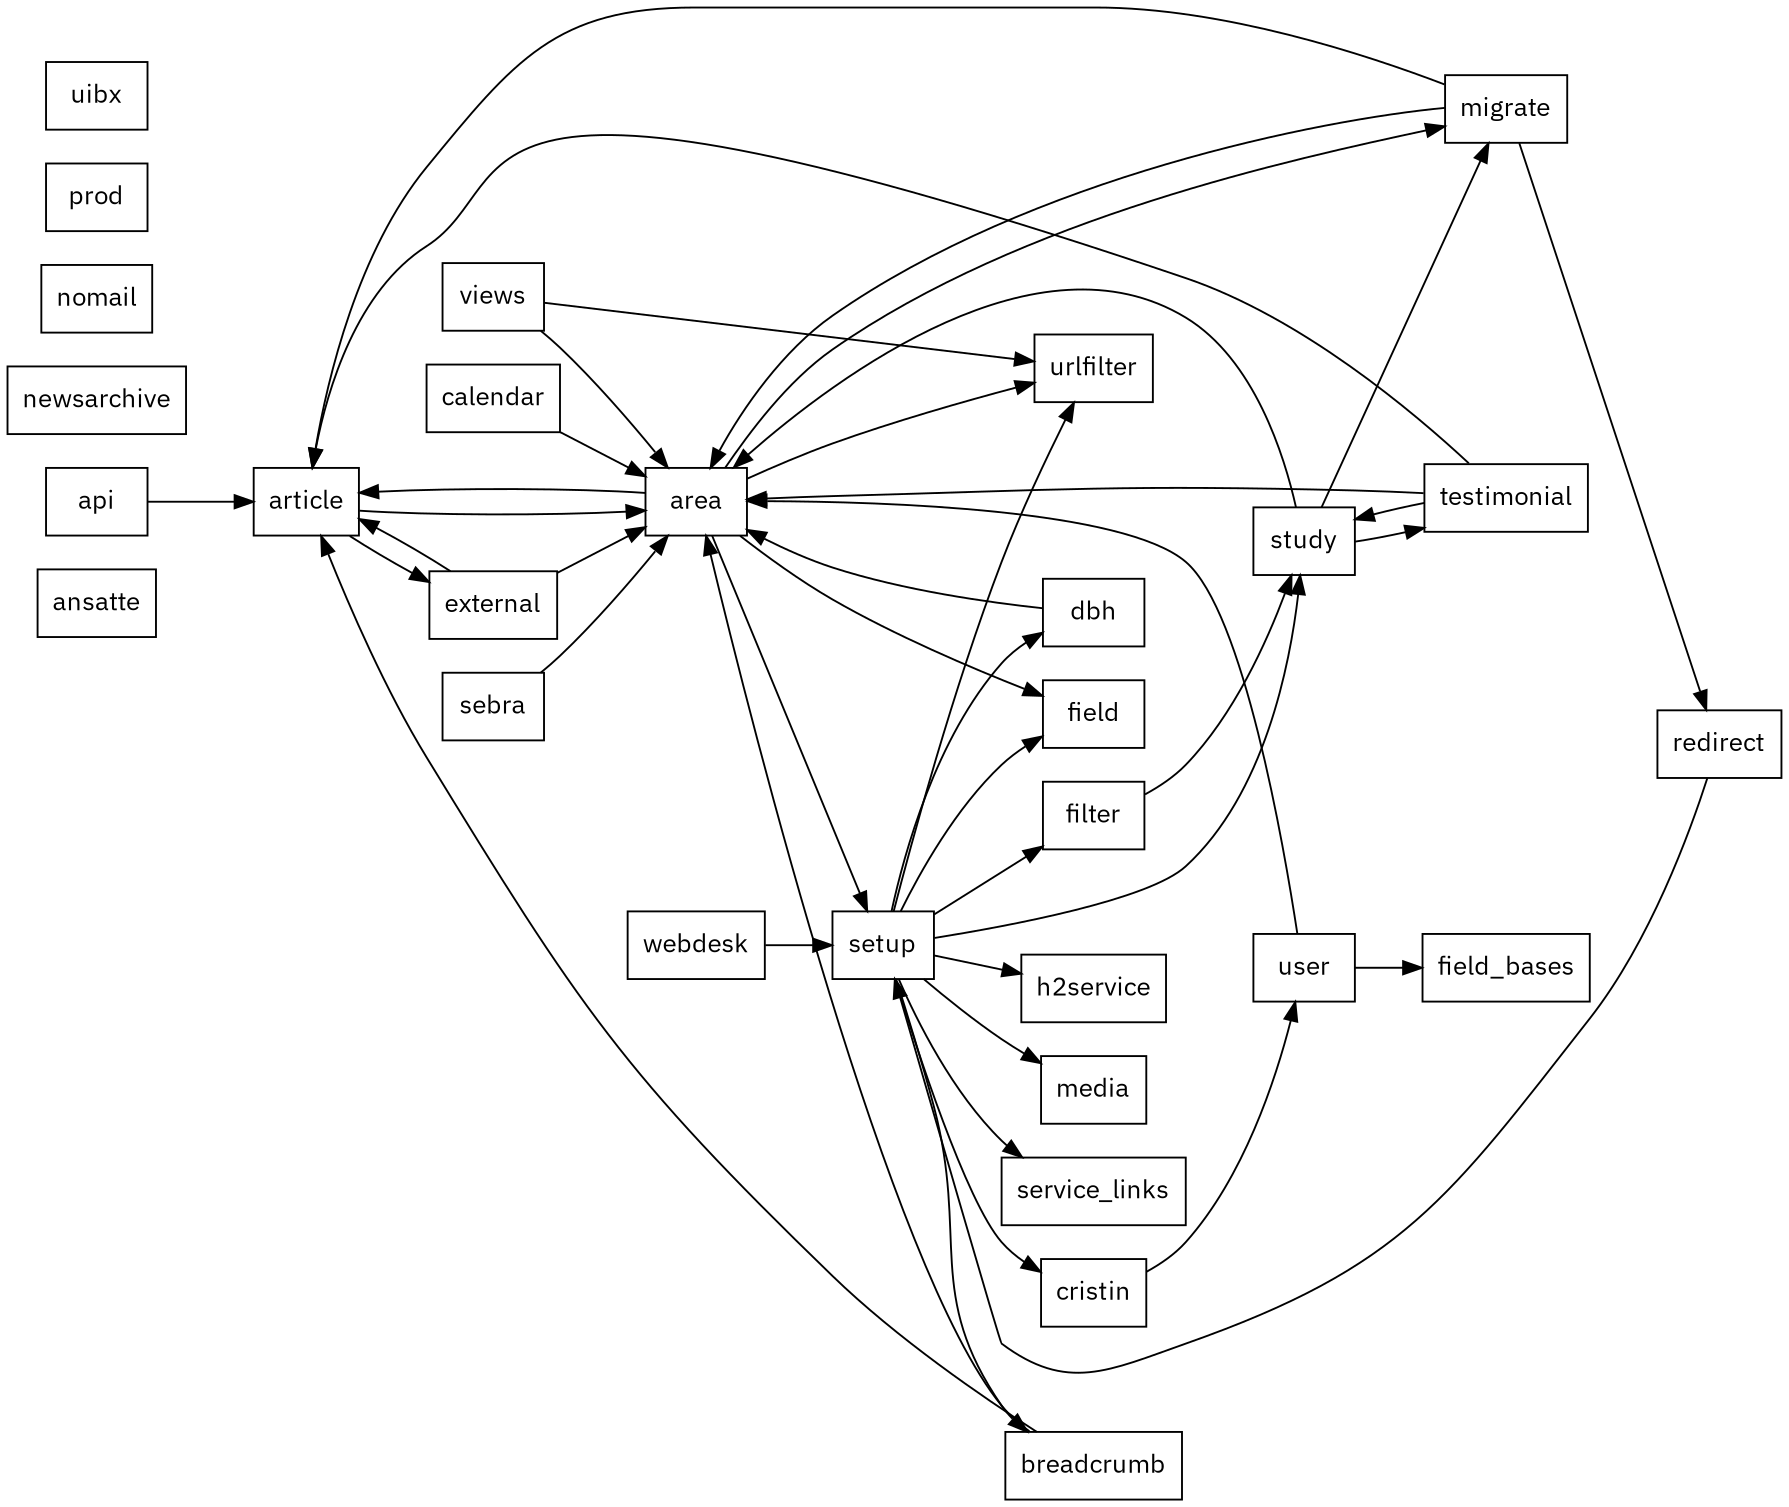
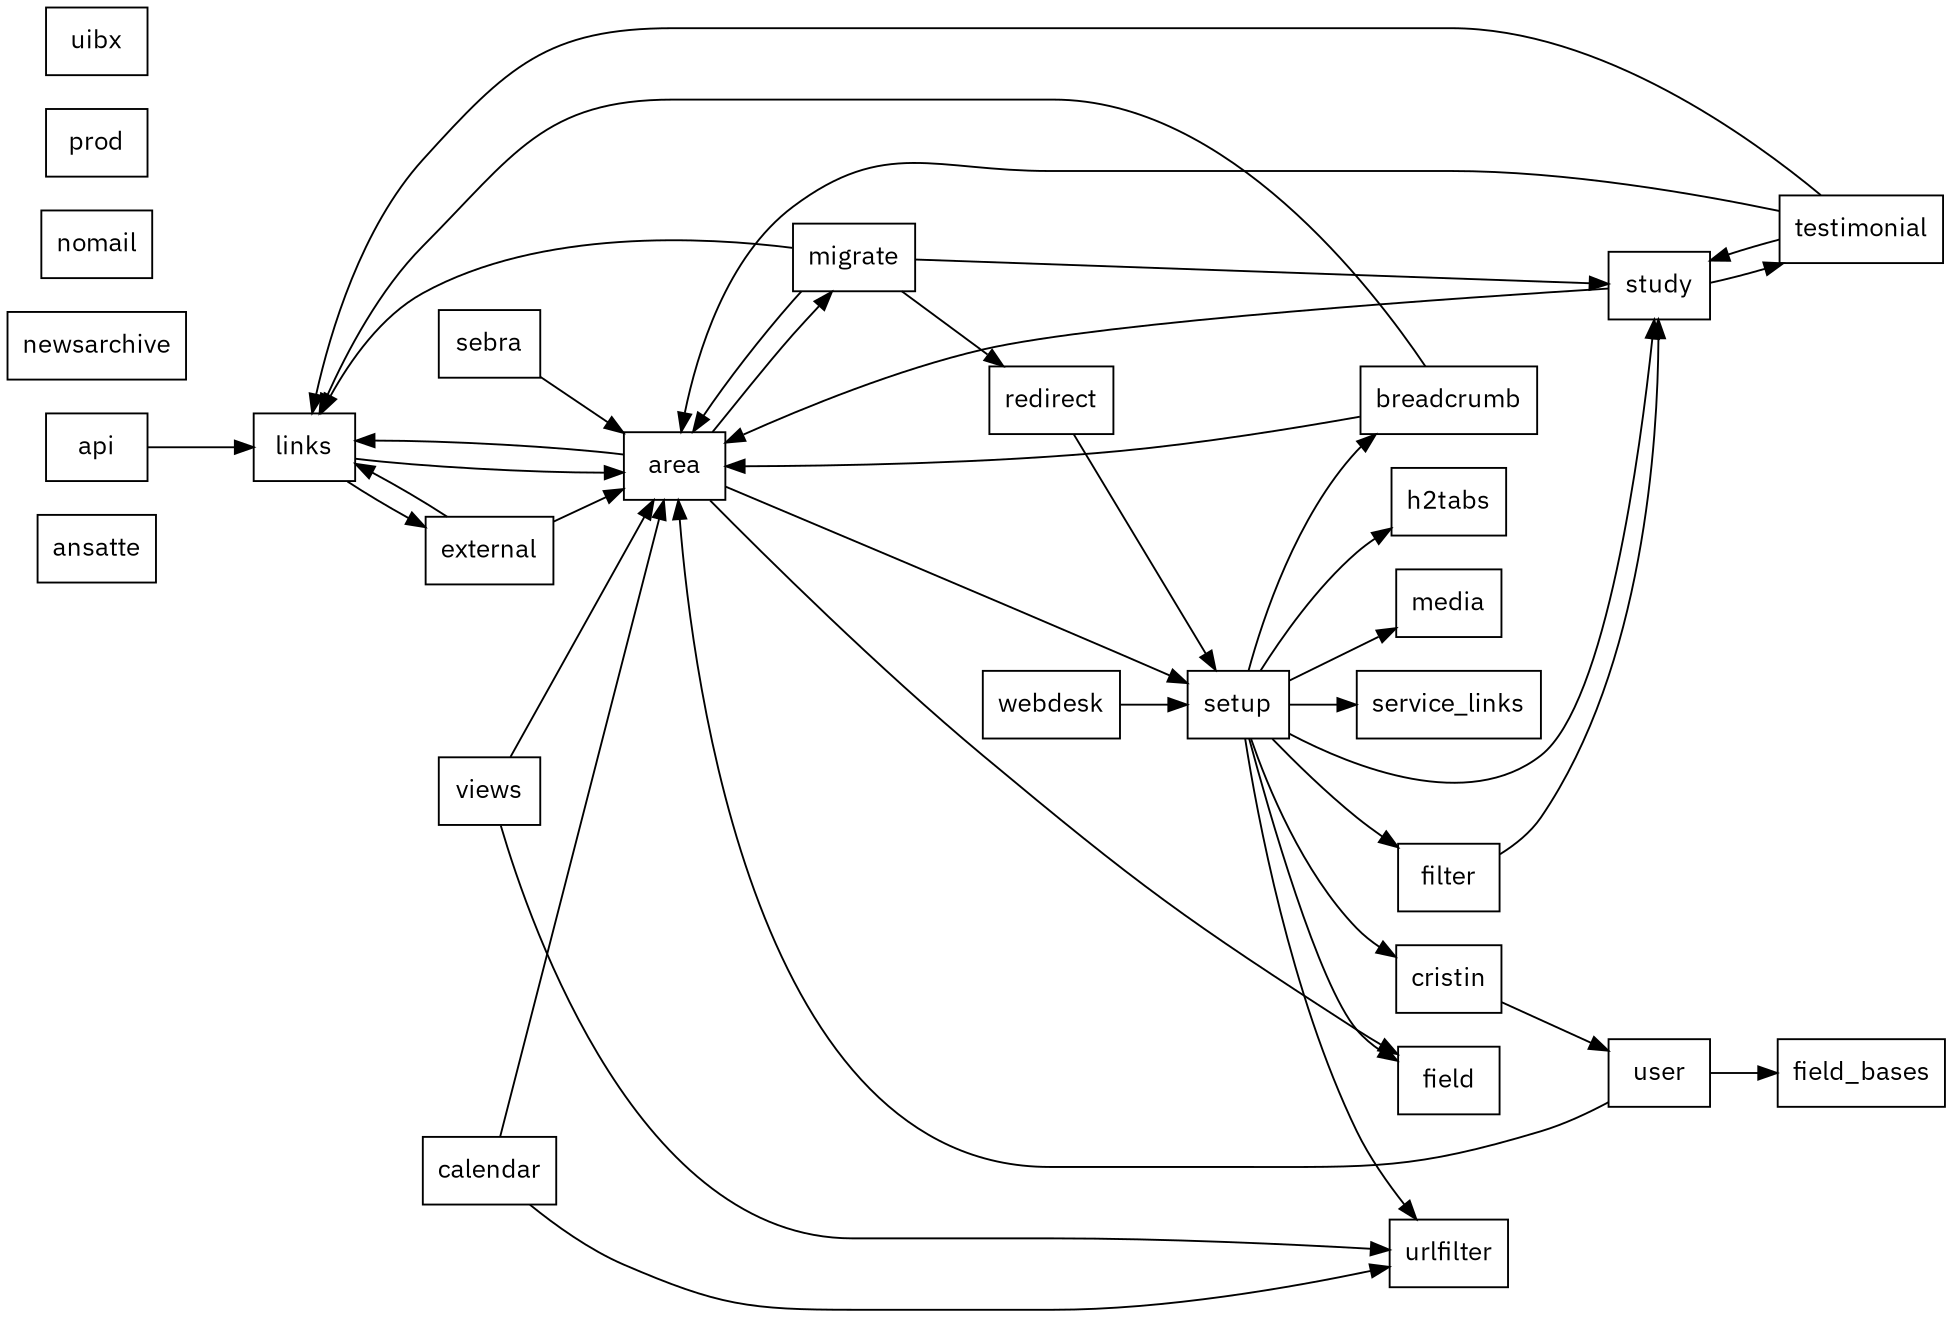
(1401, 334) -> (1253, 271)
(880, 427) -> (939, 1310)
(306, 502) -> (304, 447)
(1094, 613) -> none
(1094, 988) -> (1449, 502)
